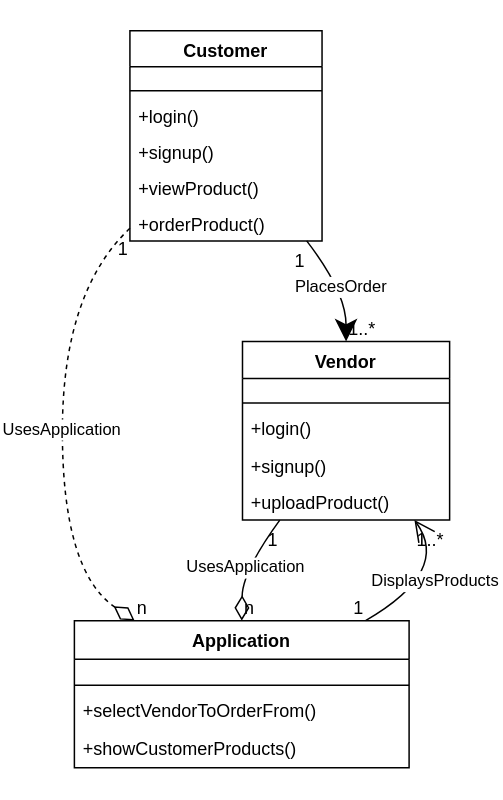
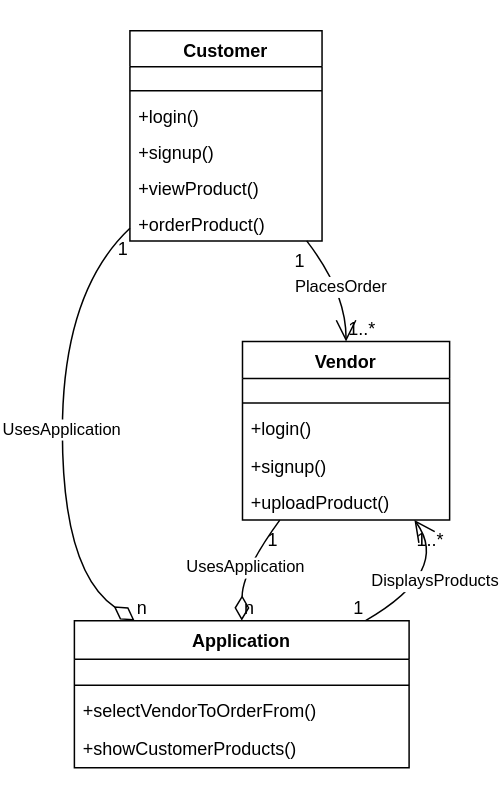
(344, 310) -> (344, 316)
(77, 319) -> (77, 319)
